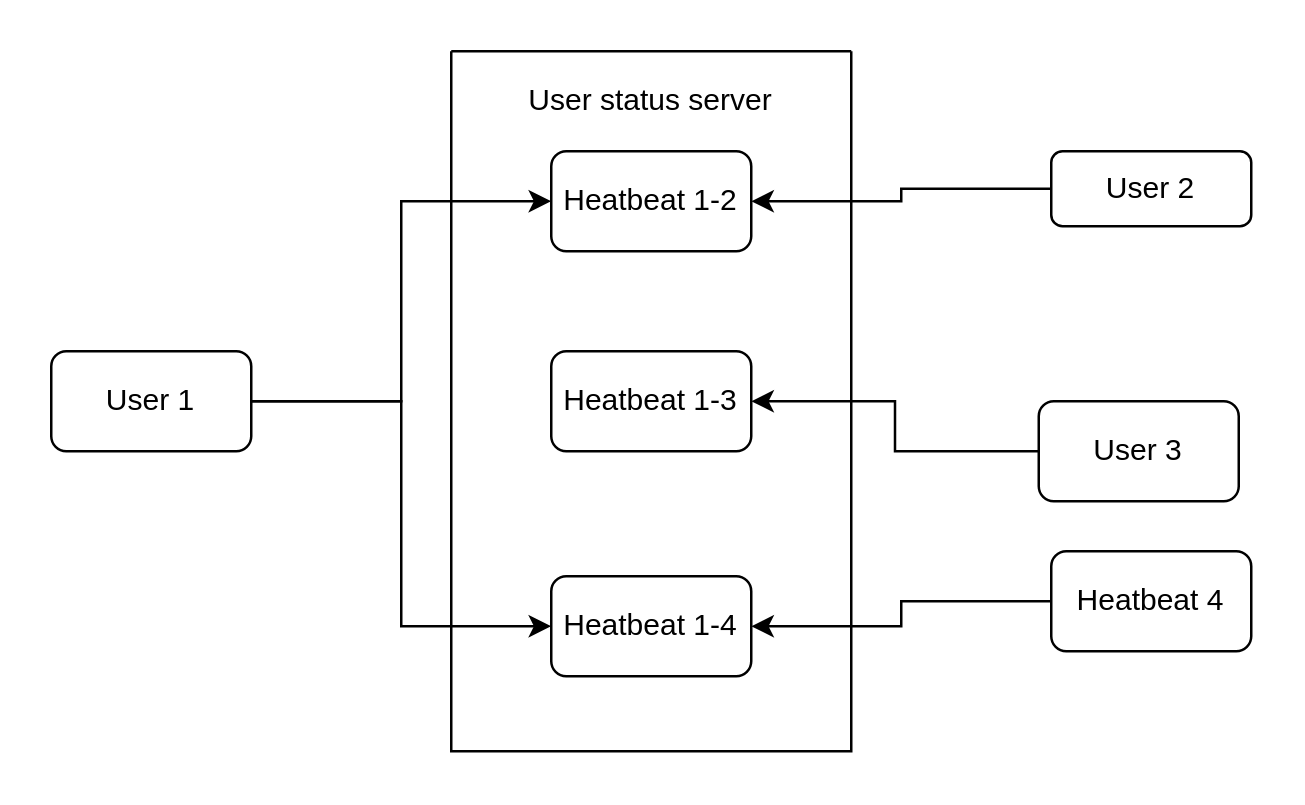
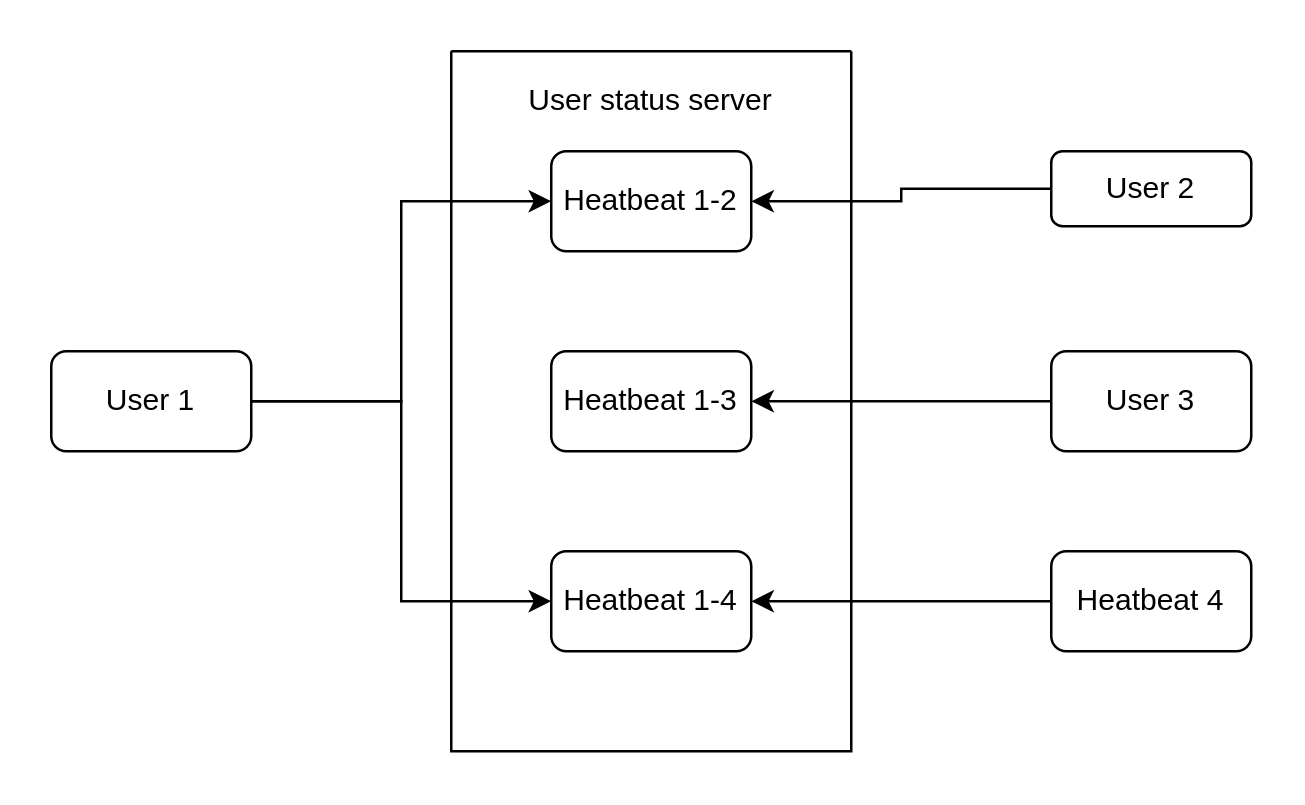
(1139, 451) -> (1151, 401)
(651, 626) -> (651, 601)
